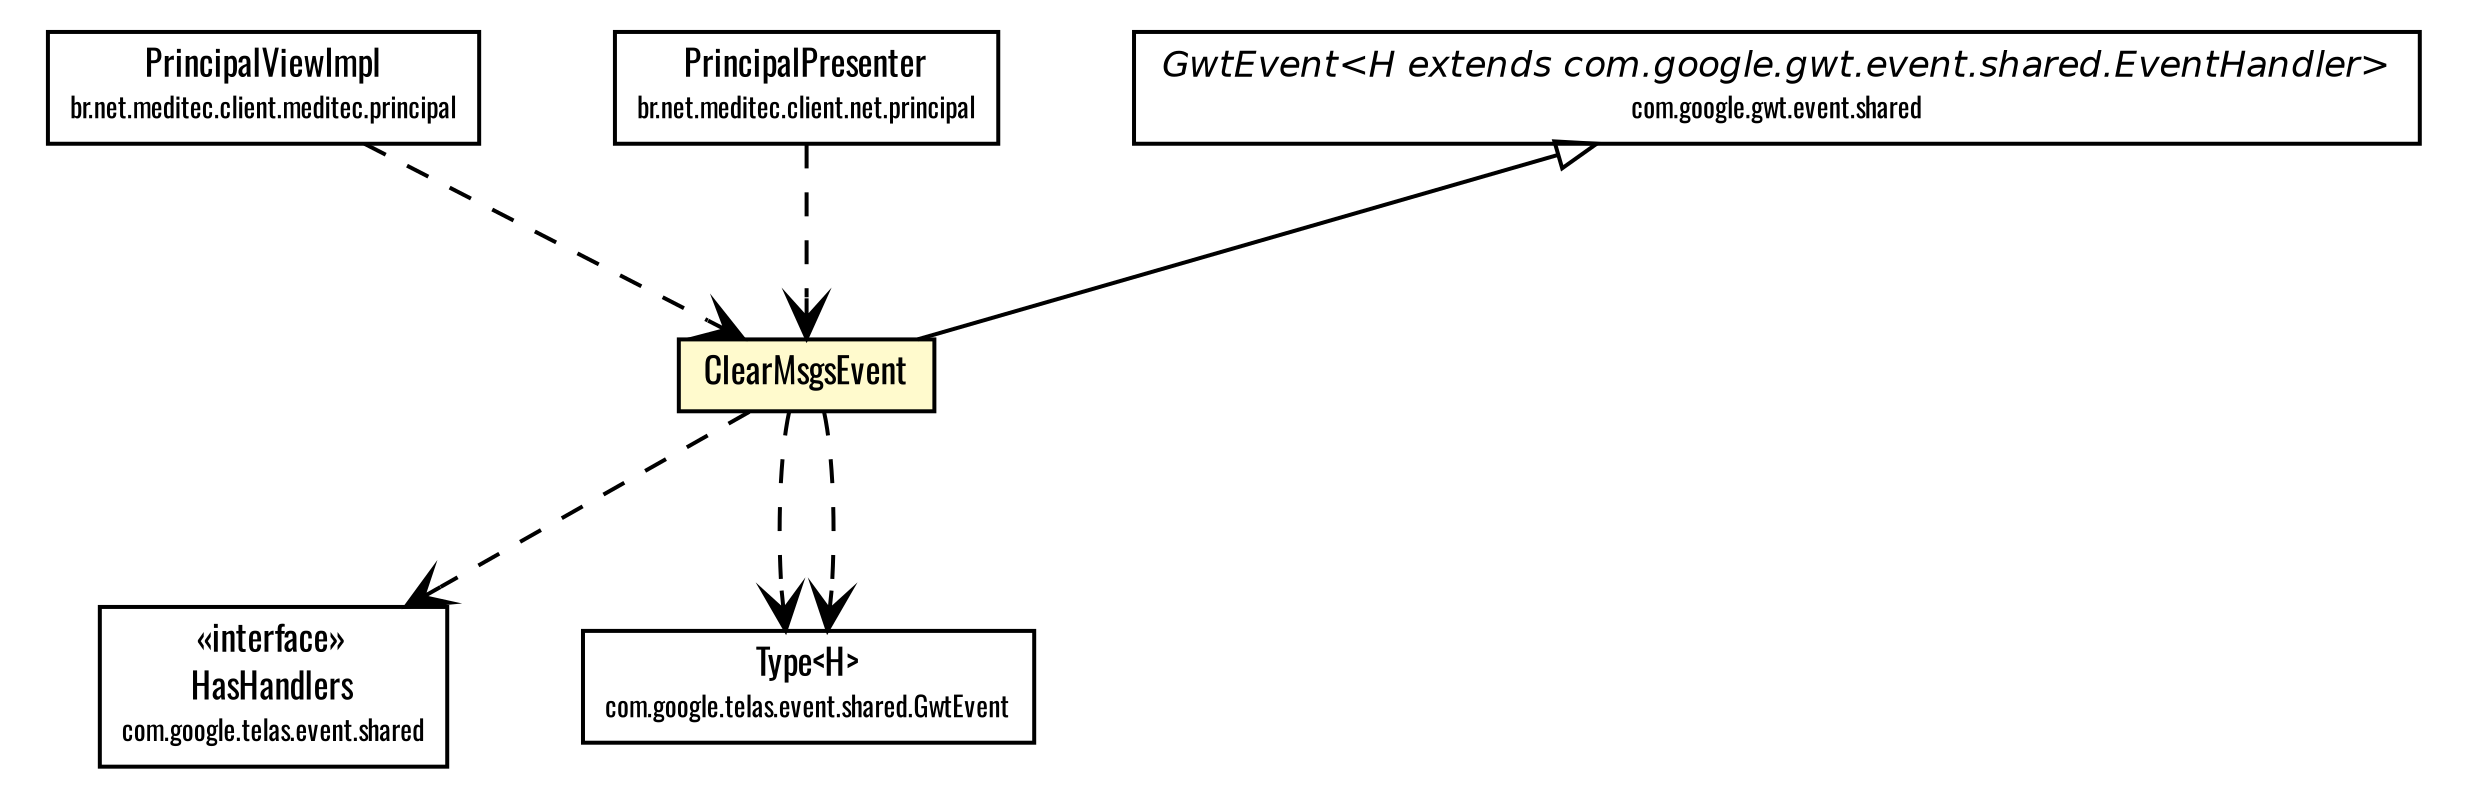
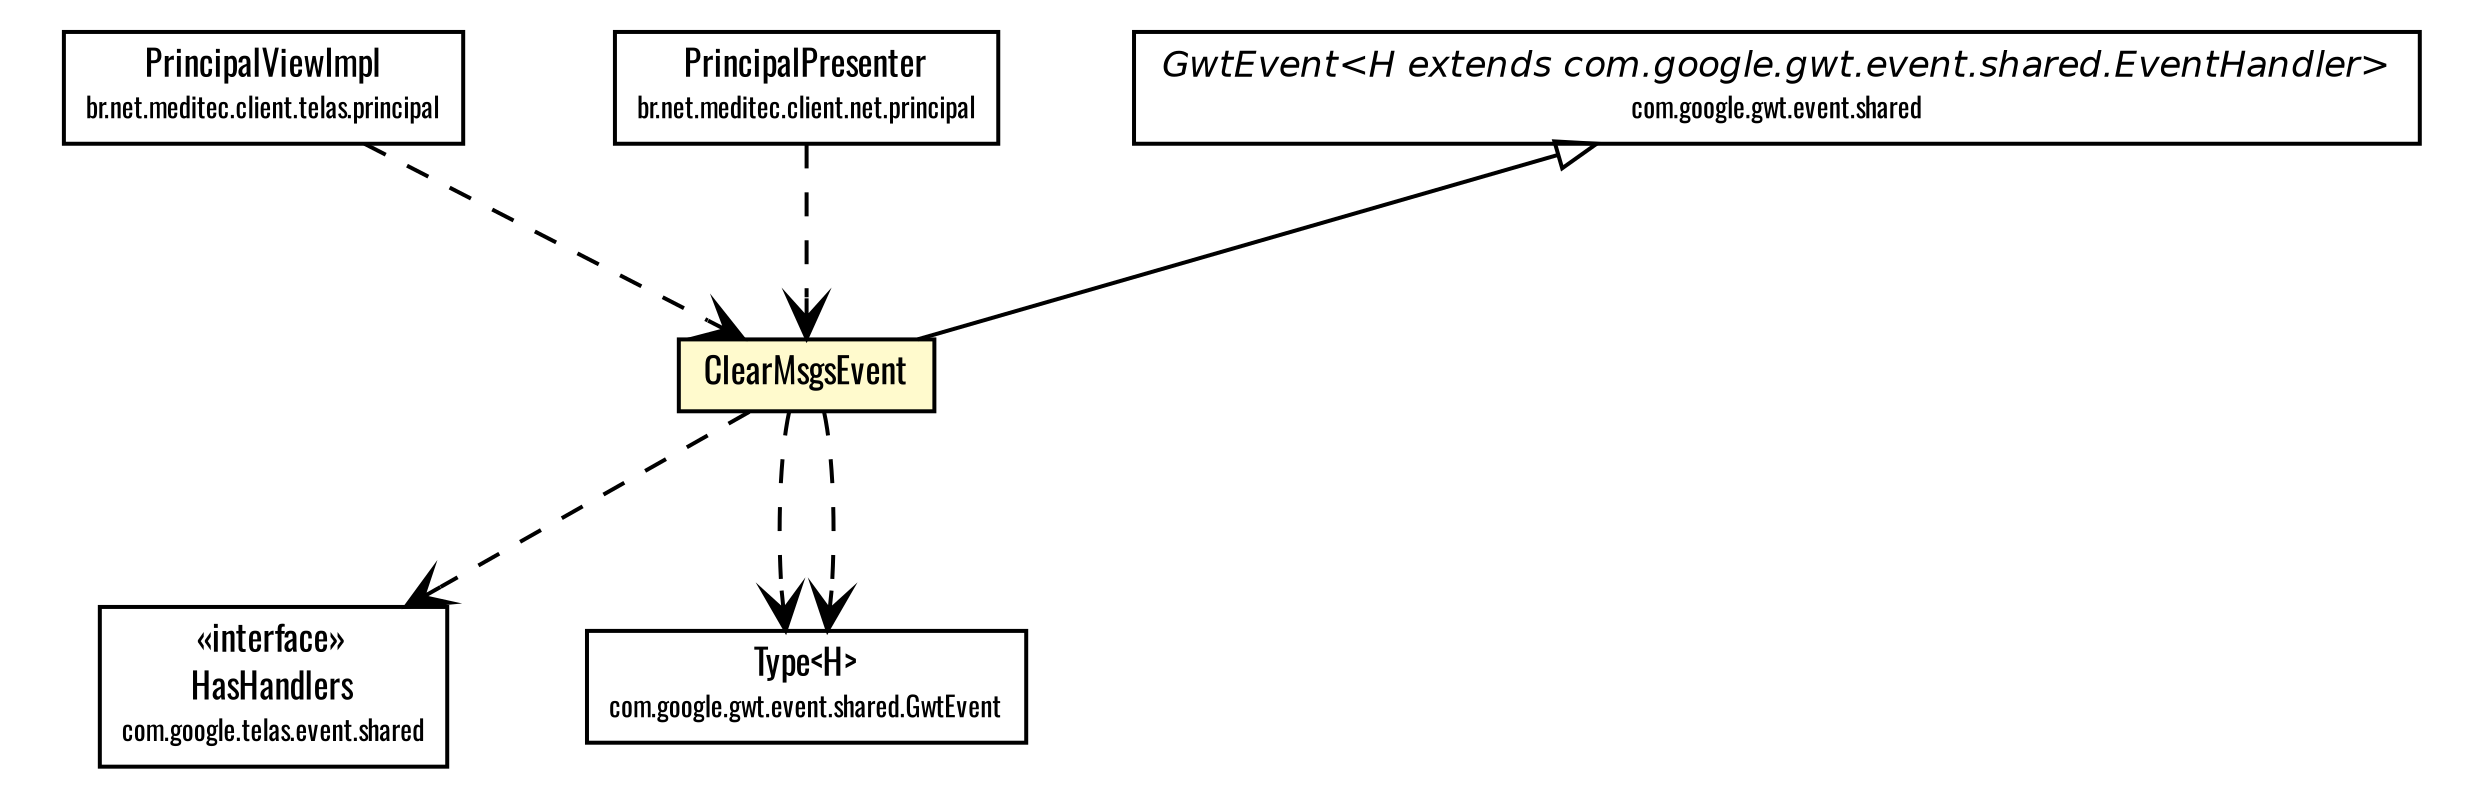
(264, 110) -> (264, 110)
(809, 709) -> (807, 709)
